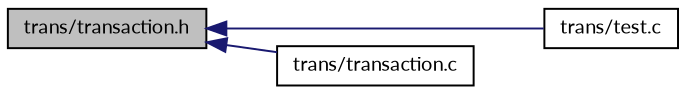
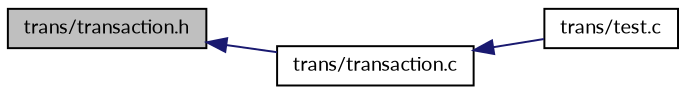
(385, 28) -> (519, 43)
